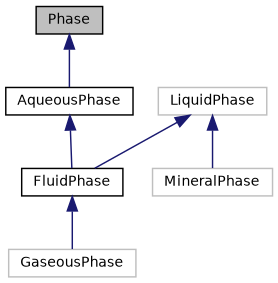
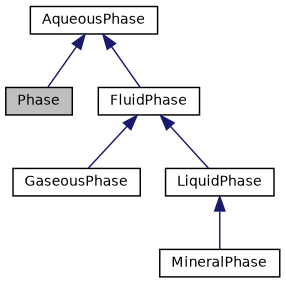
(69, 68) -> (62, 67)
(213, 101) -> (220, 182)
(136, 145) -> (189, 147)
(213, 182) -> (220, 263)
(72, 263) -> (77, 182)
